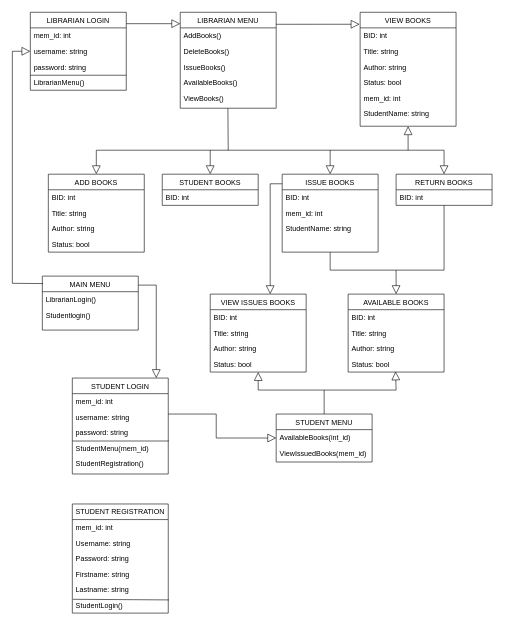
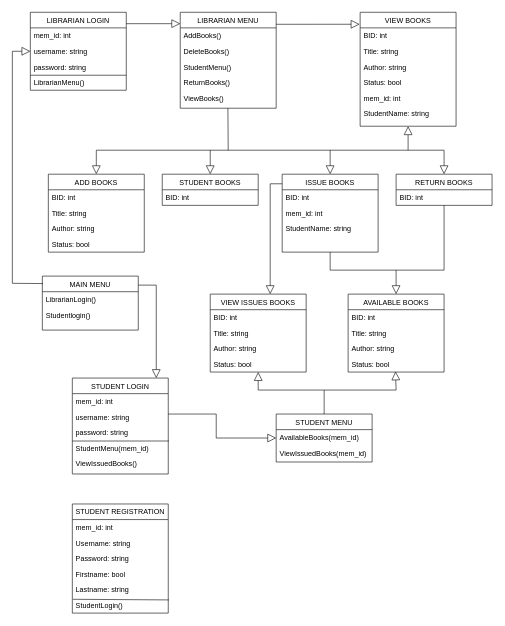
(208, 67) -> (210, 67)
(213, 83) -> (210, 83)
(319, 438) -> (320, 438)
(116, 464) -> (109, 464)
(106, 575) -> (102, 575)
